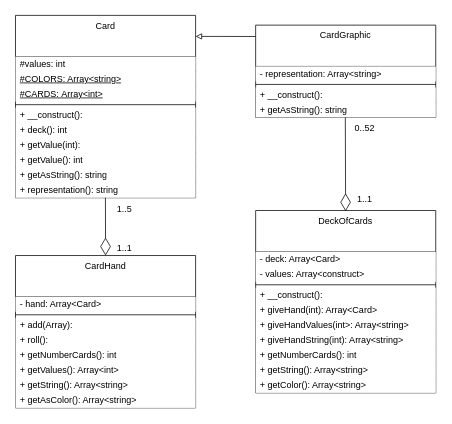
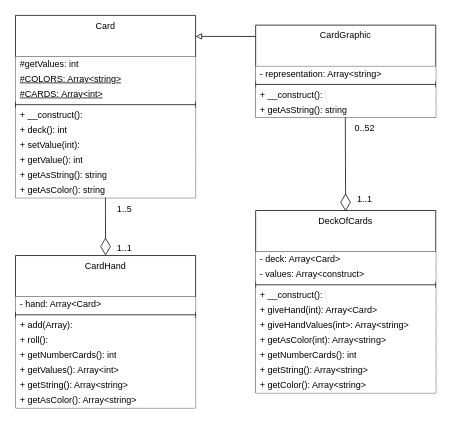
(45, 64) -> (53, 64)
(56, 145) -> (56, 145)
(80, 190) -> (69, 190)
(342, 340) -> (333, 340)
